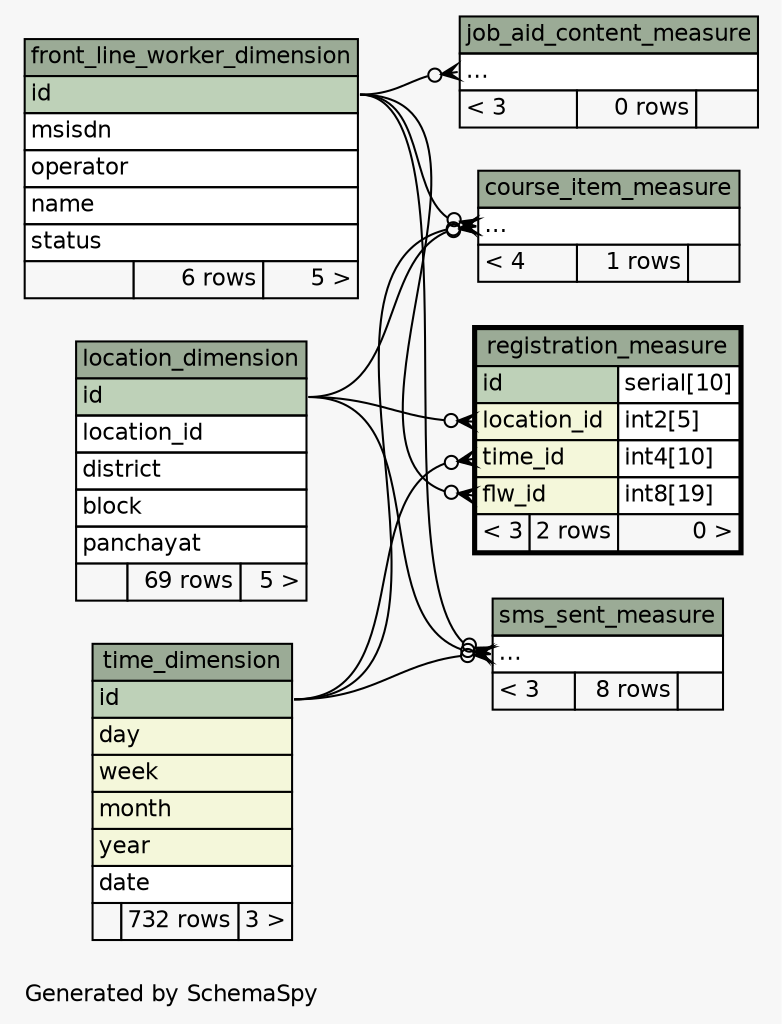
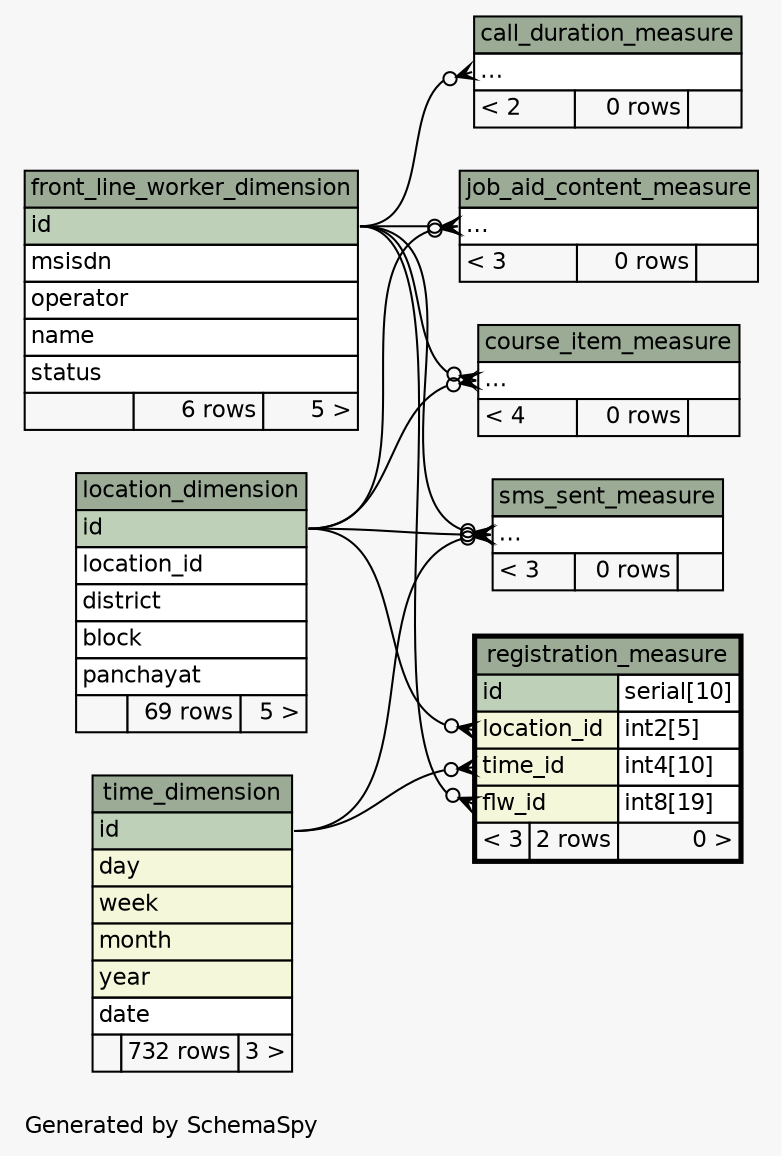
none -> (608, 72)
(644, 262) -> (644, 417)
none -> (383, 392)
(382, 422) -> none
(634, 690) -> (634, 571)
